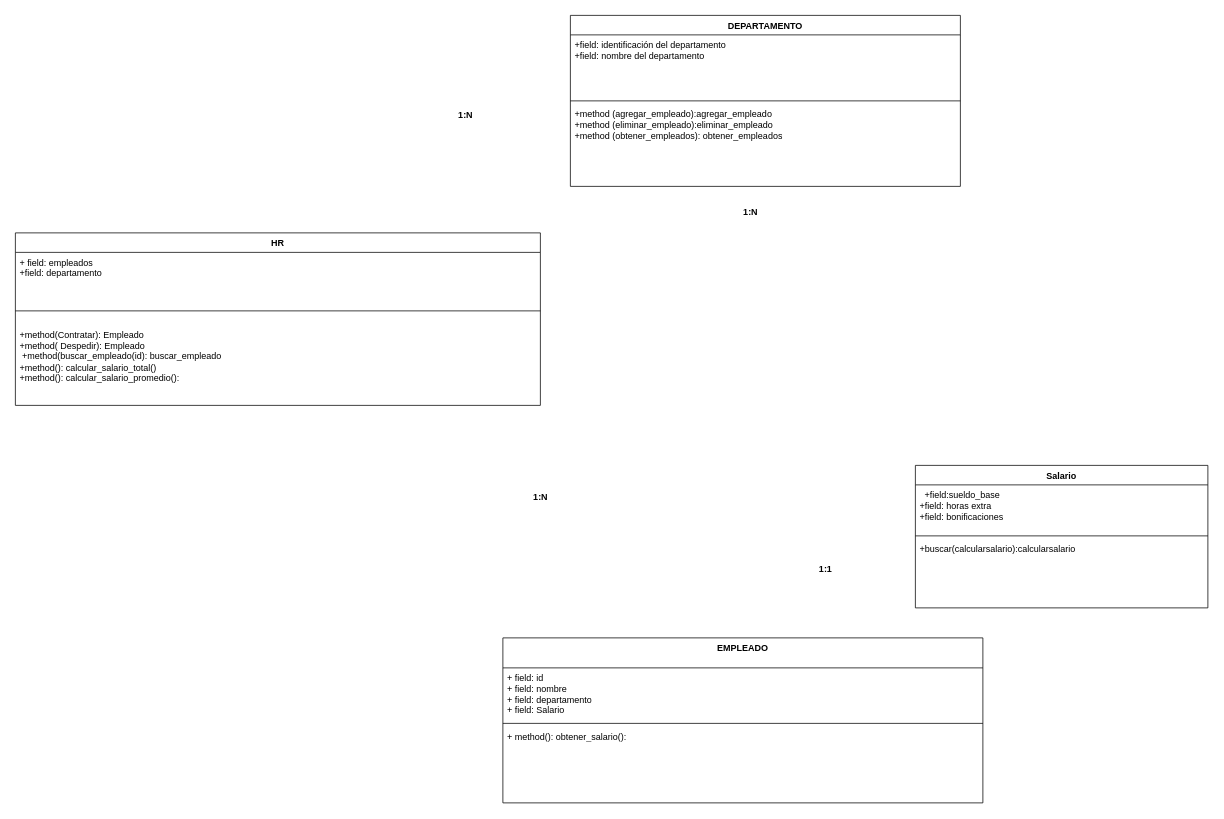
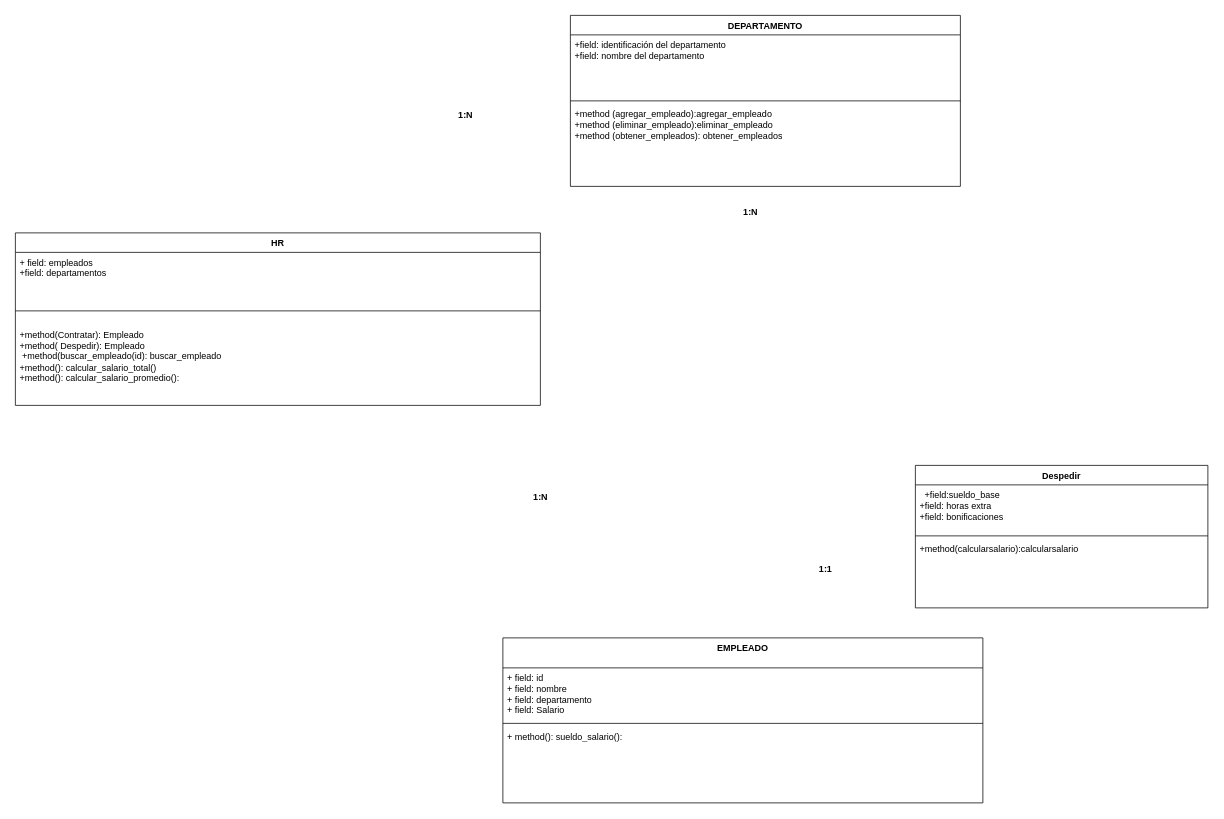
(66, 268) -> (68, 268)
(1062, 476) -> (1062, 476)
(1010, 550) -> (1010, 550)
(576, 737) -> (572, 737)
